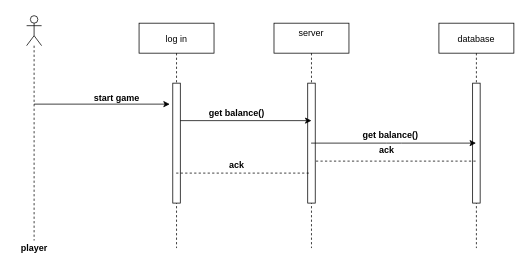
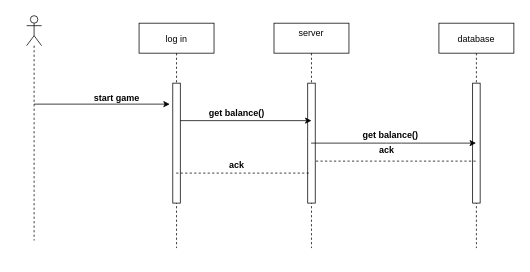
(34, 248) -> none
